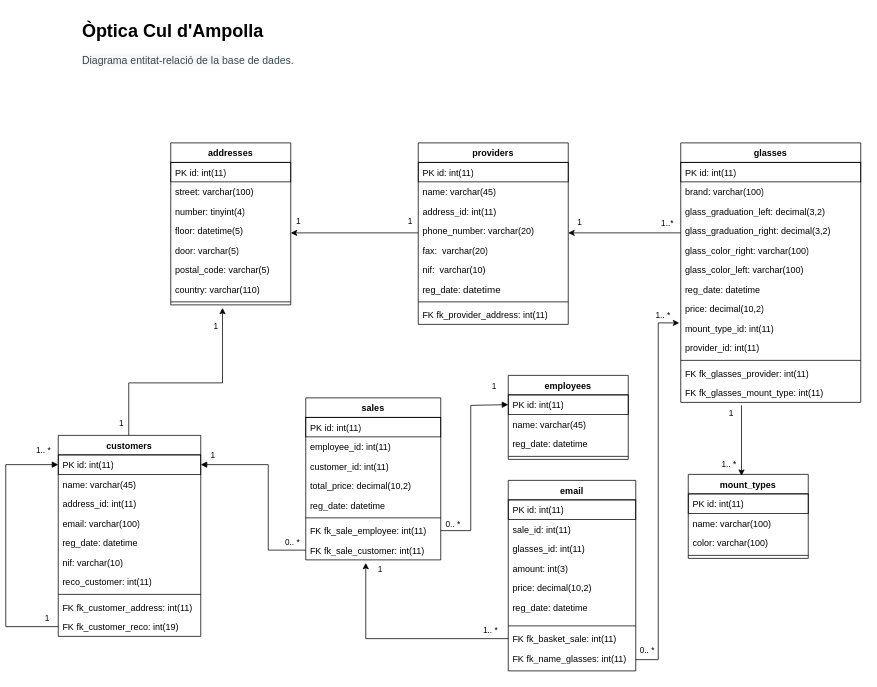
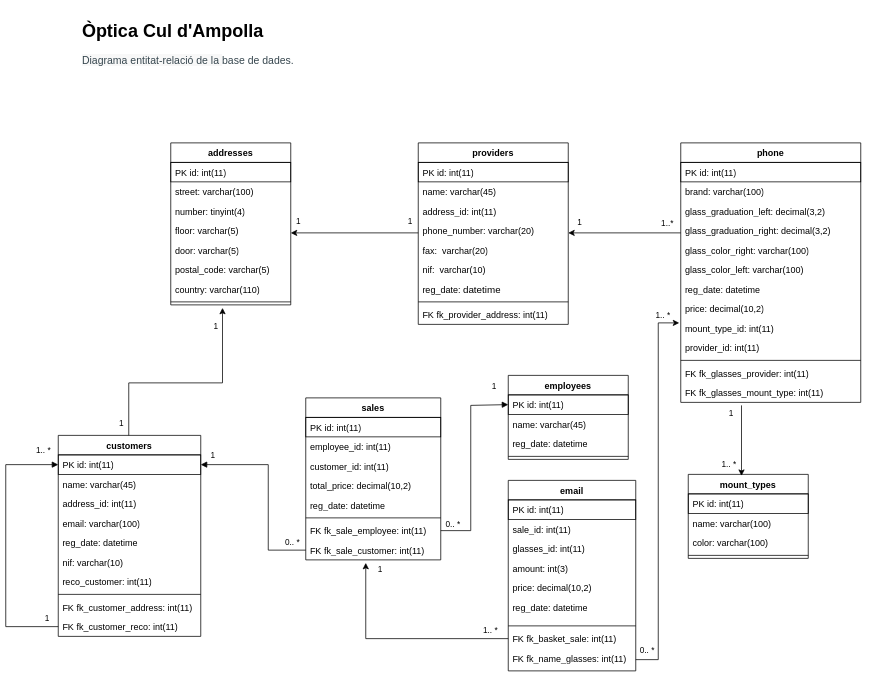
(771, 154) -> (771, 154)
(216, 232) -> (214, 232)
(129, 628) -> (129, 628)
